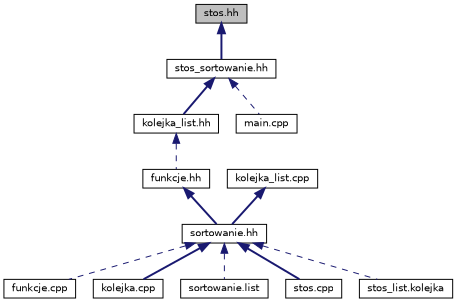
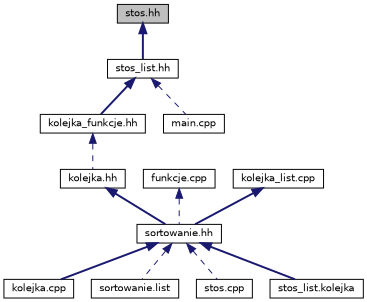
(221, 69) -> (143, 69)
(176, 124) -> (93, 124)
(176, 179) -> (93, 179)
(127, 263) -> (179, 211)
(320, 263) -> (253, 263)
(273, 264) -> (205, 265)
